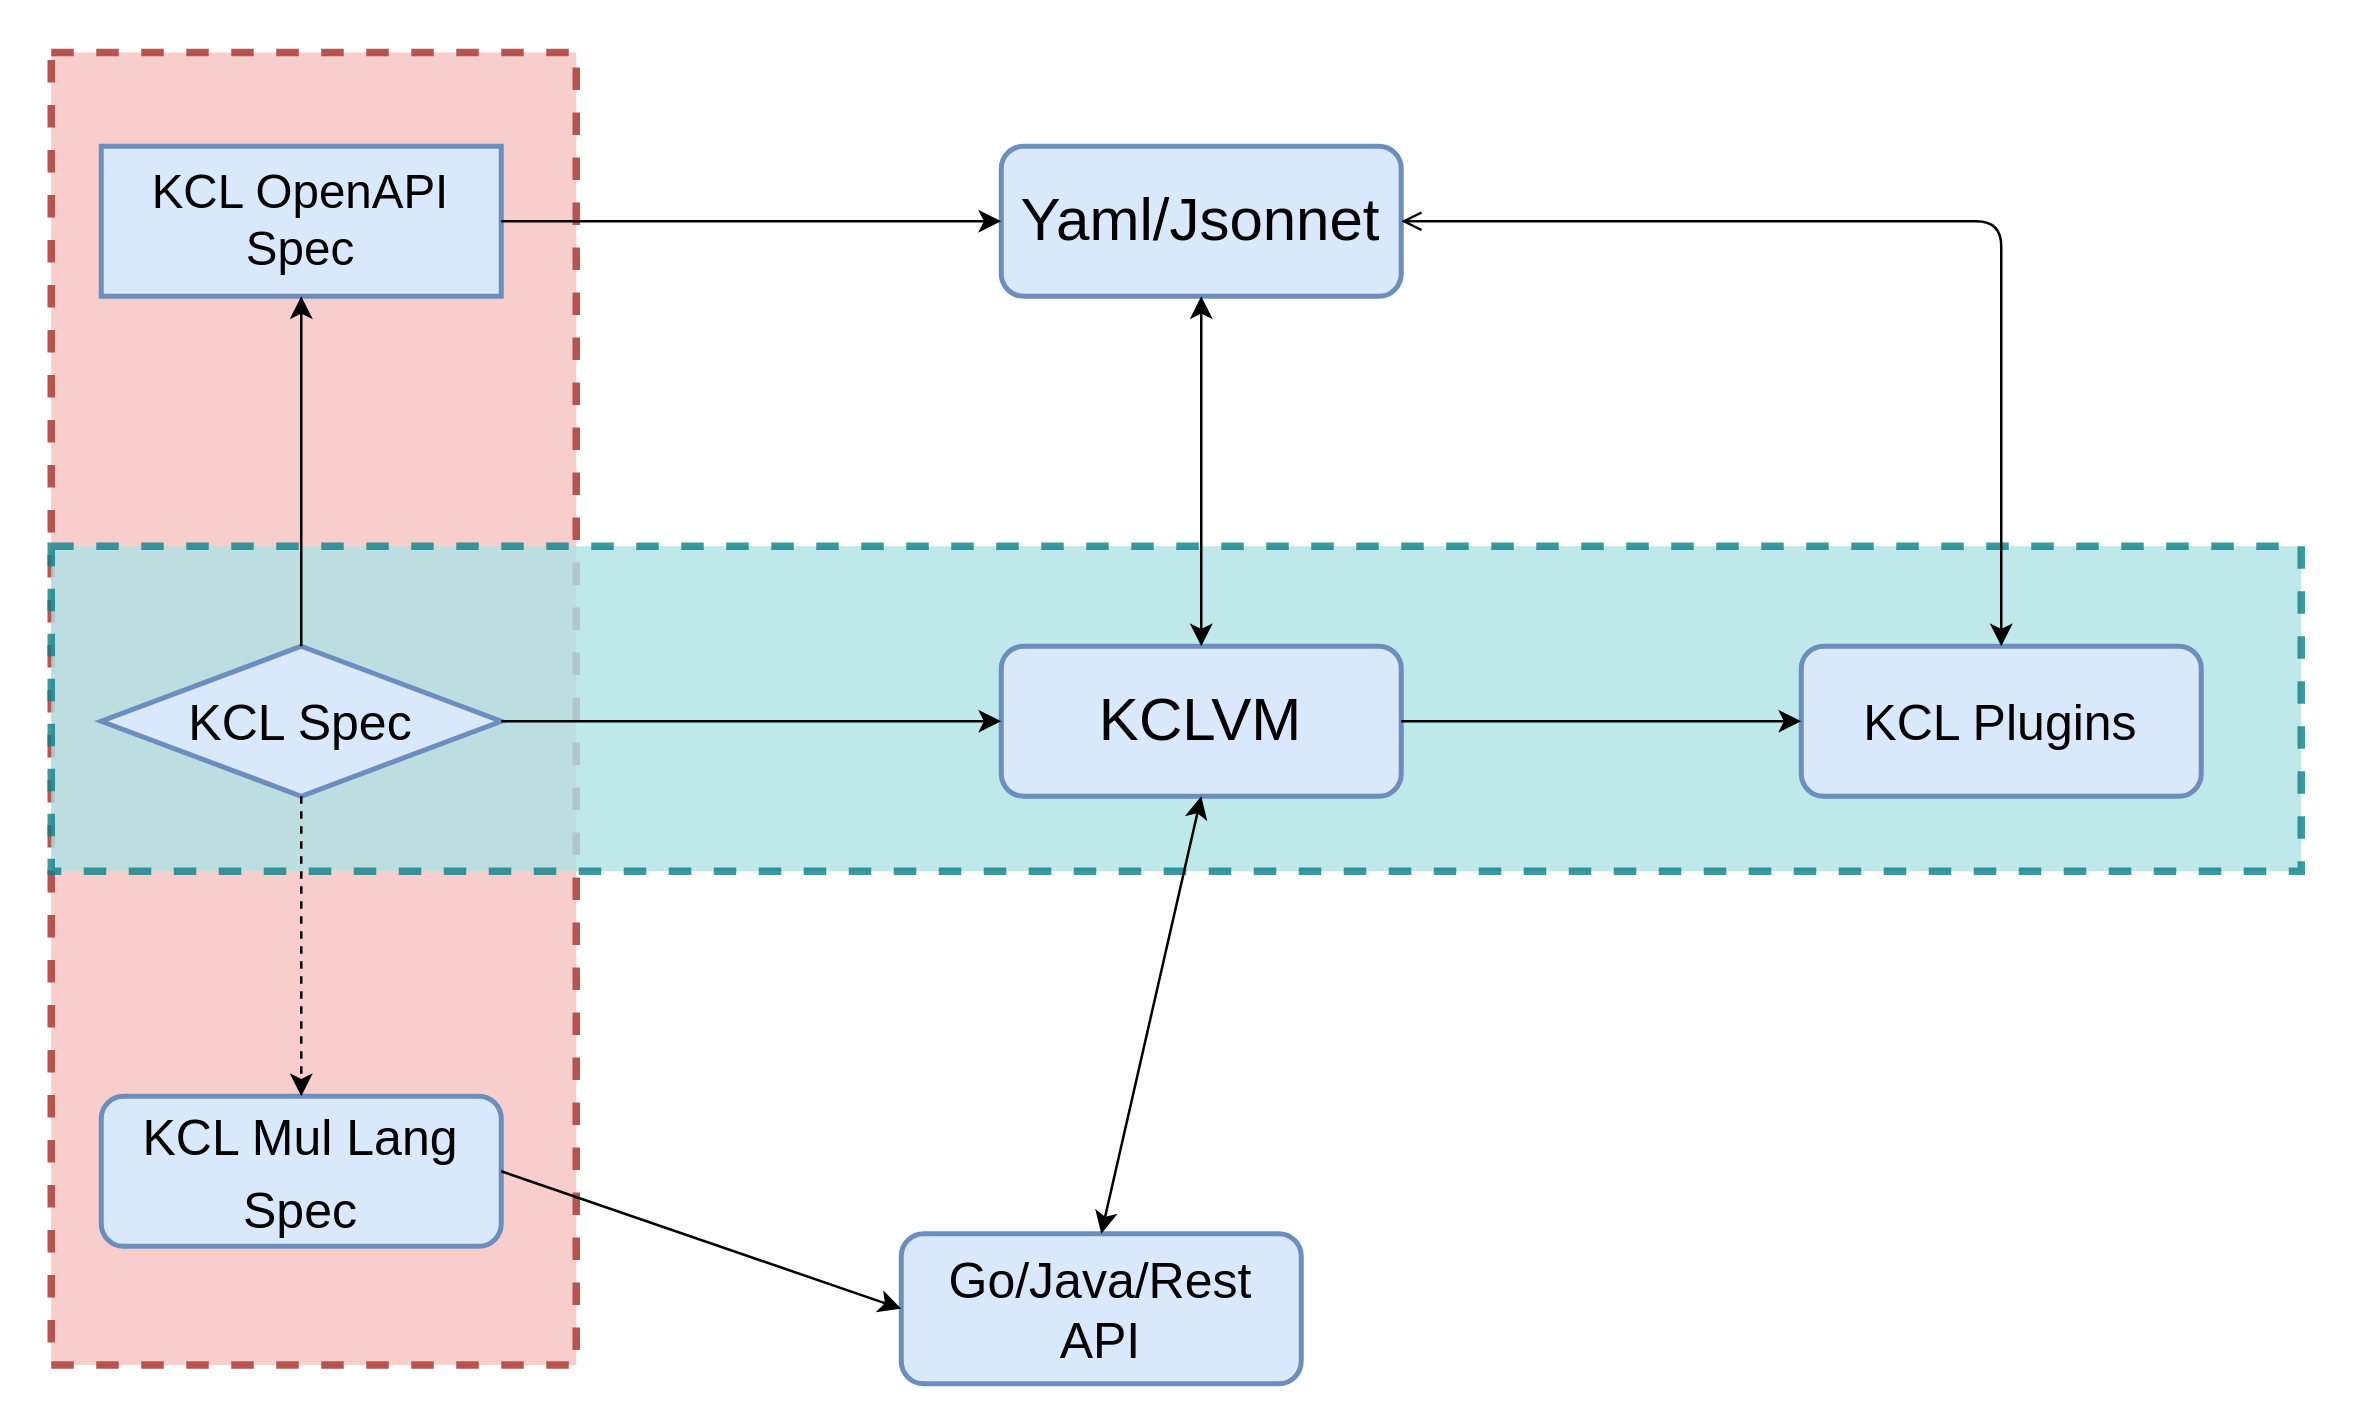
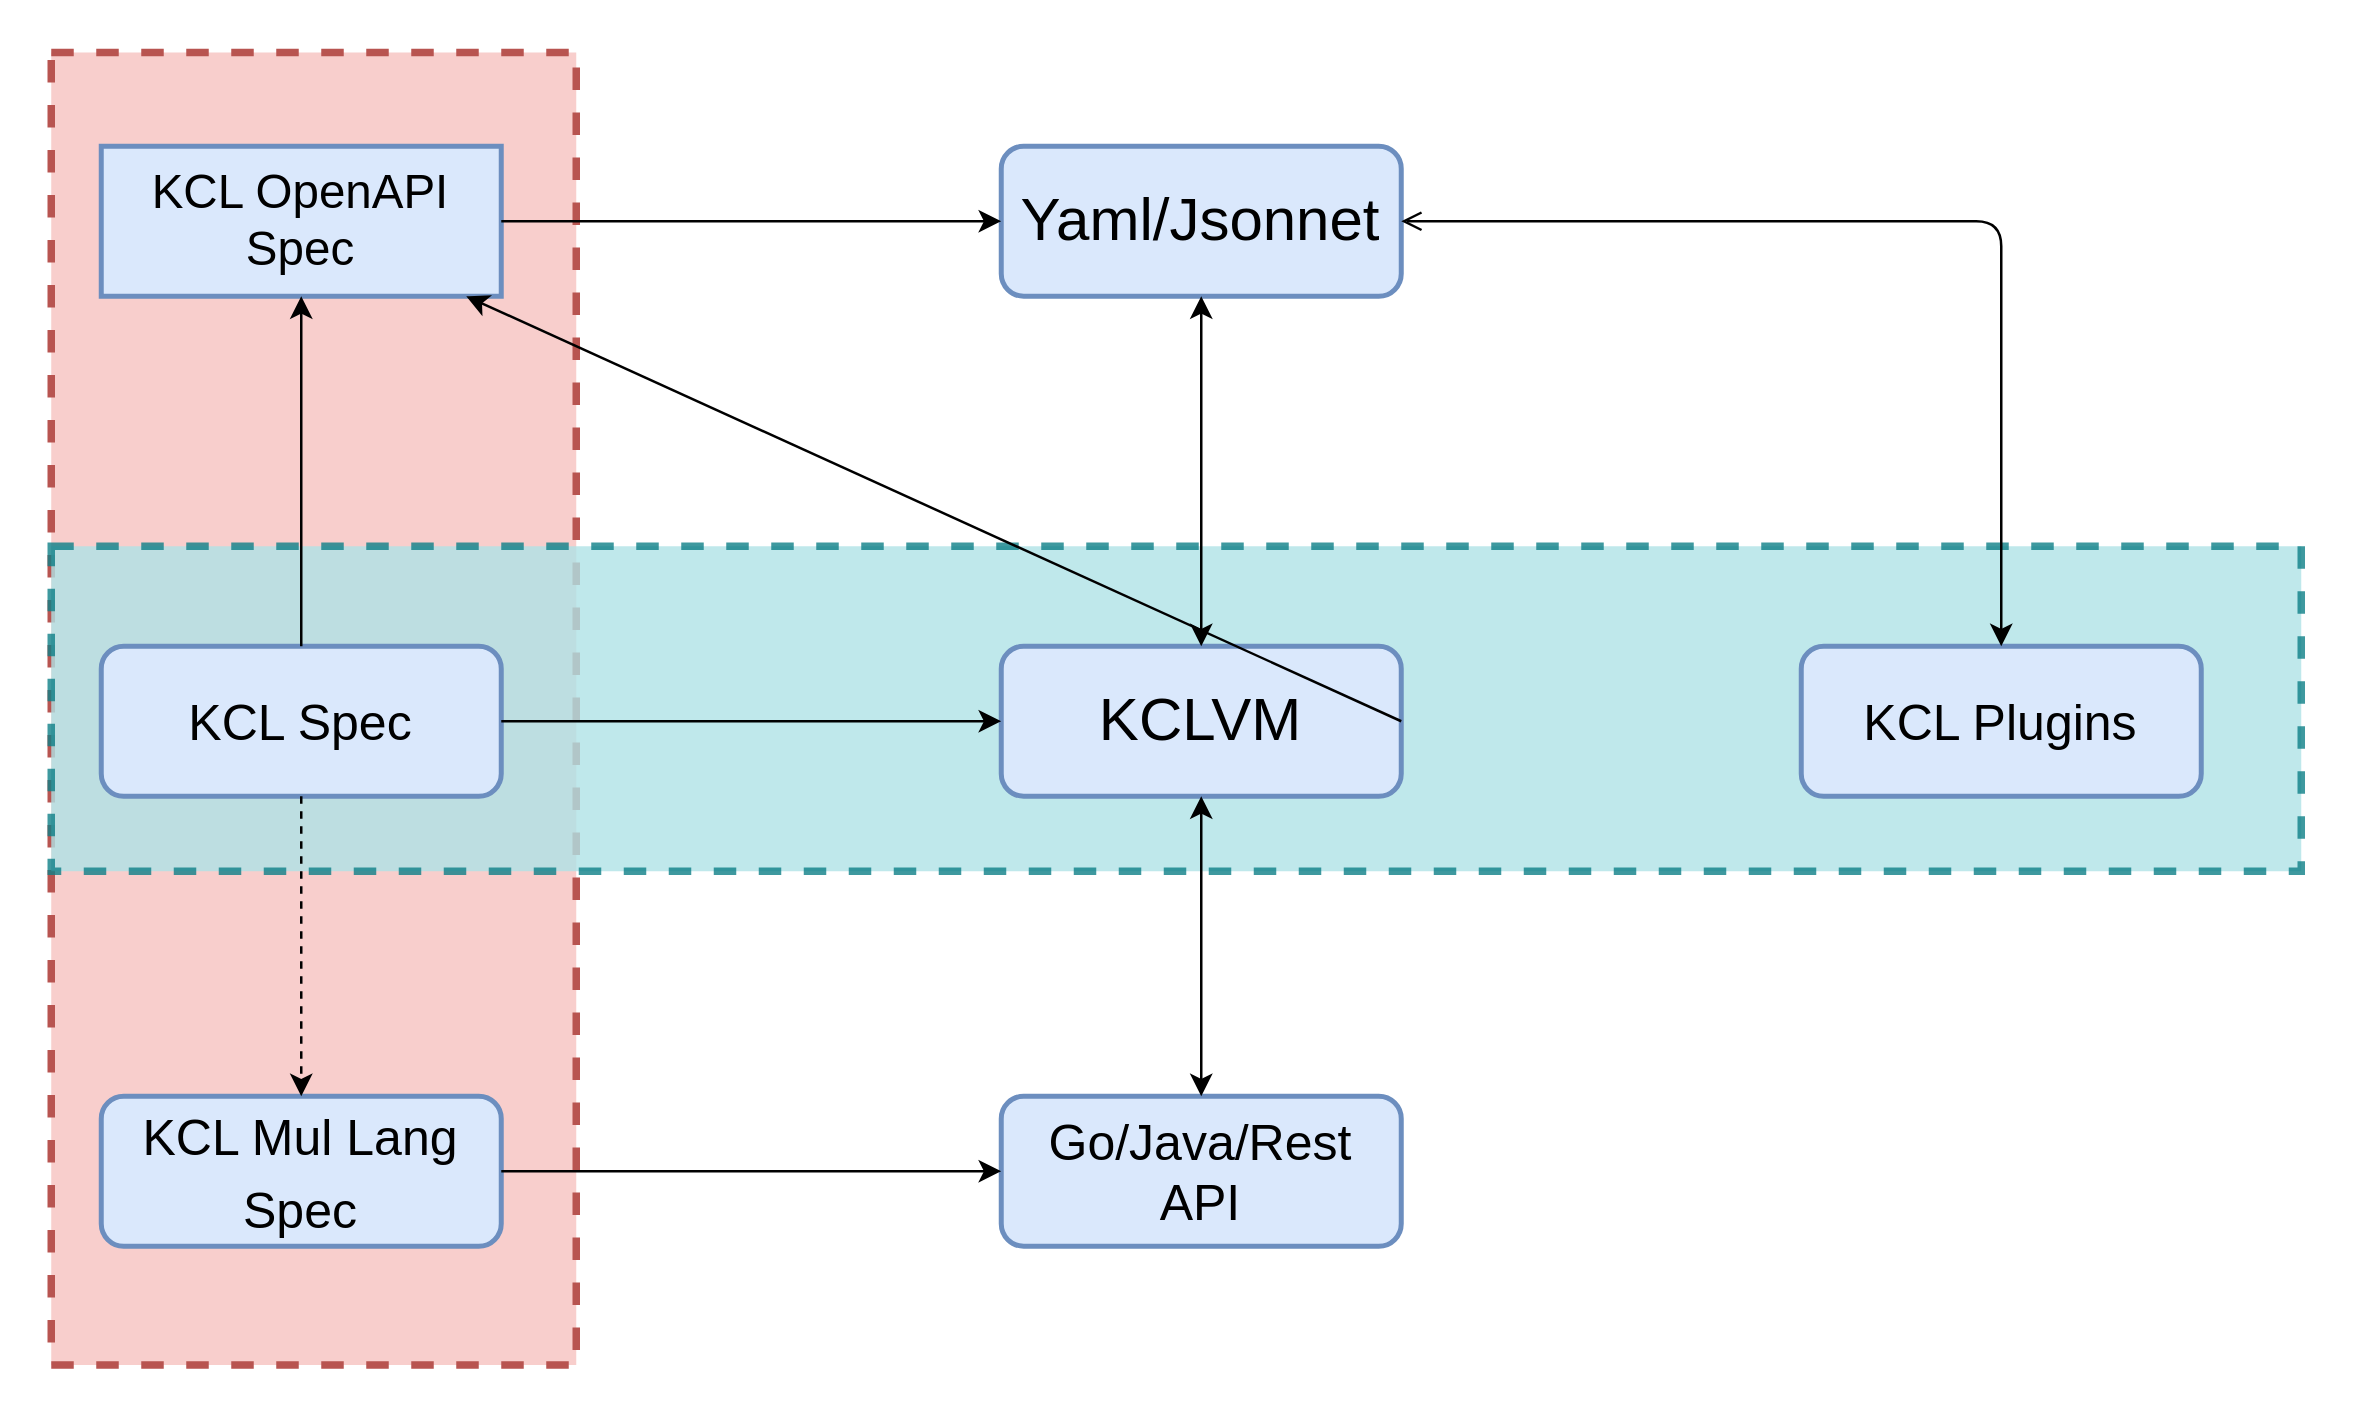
(301, 721) -> (301, 721)
(1593, 721) -> (837, 465)
(1101, 1309) -> (1201, 1171)
